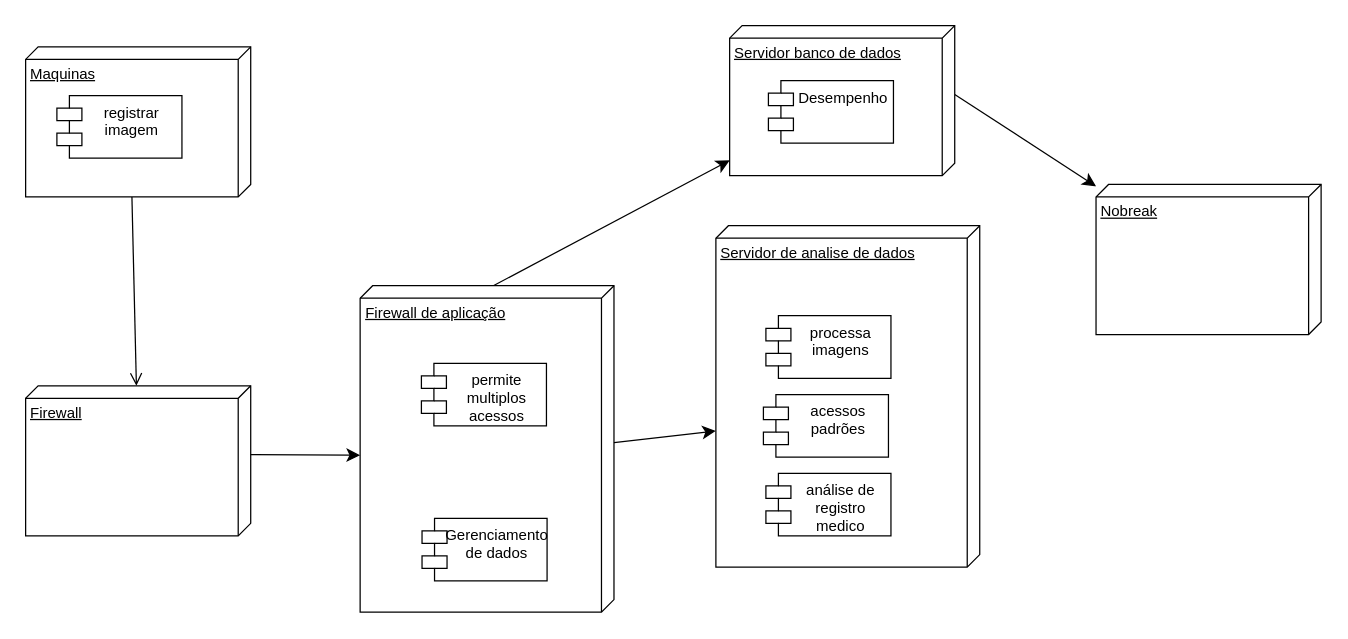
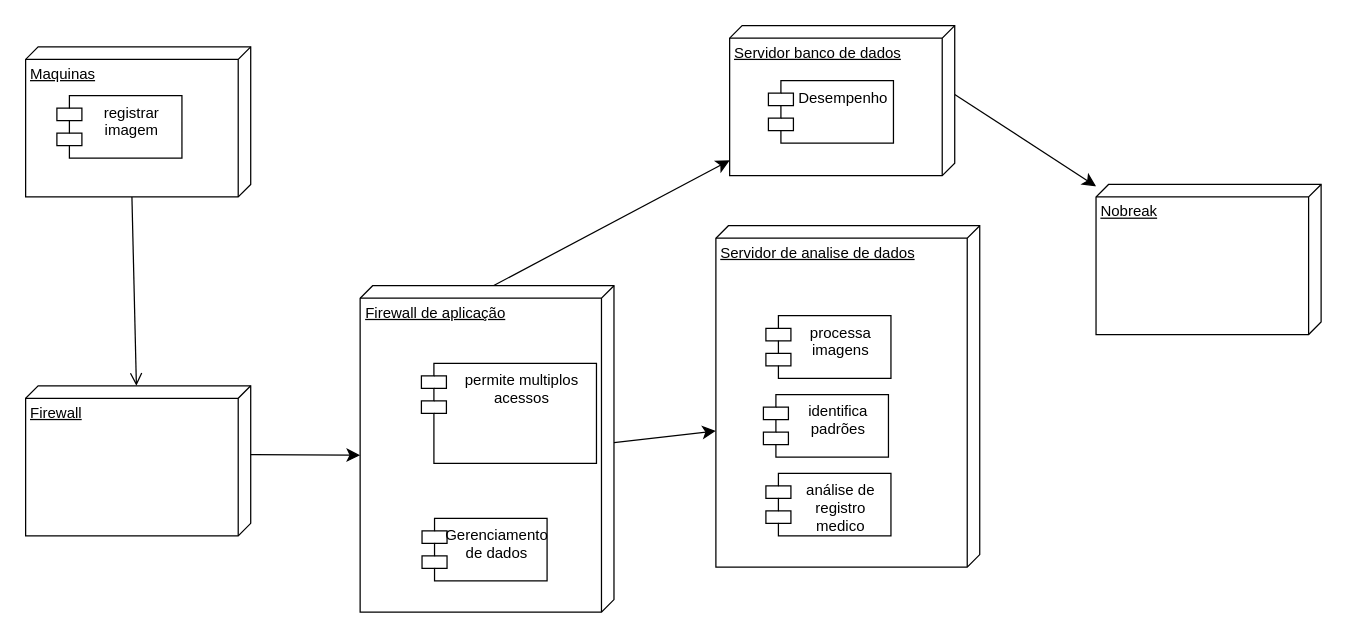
(484, 394) -> (509, 413)
(838, 421) -> (838, 421)
